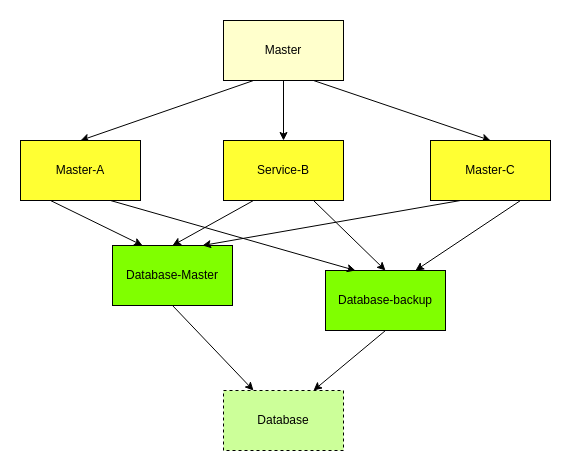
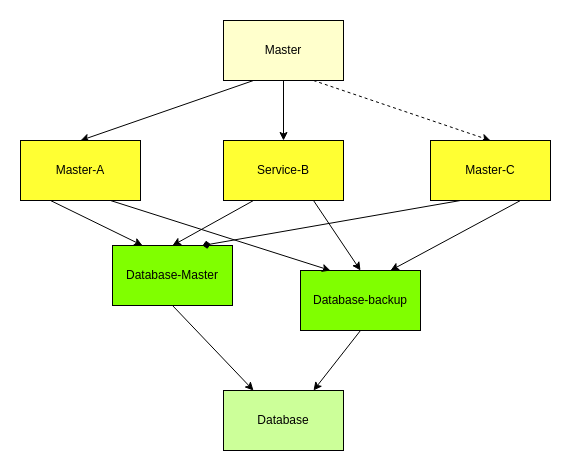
(399, 109) -> (399, 109)
(211, 244) -> (211, 244)
(386, 301) -> (361, 301)
(284, 421) -> (284, 421)
